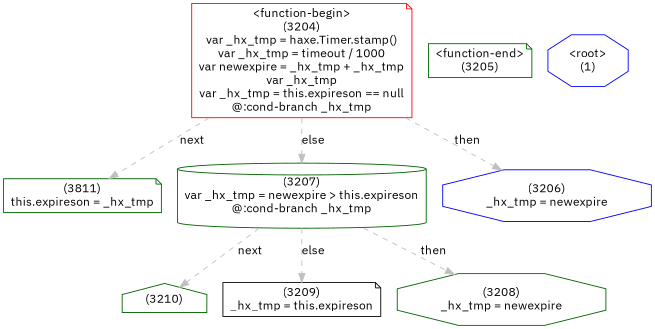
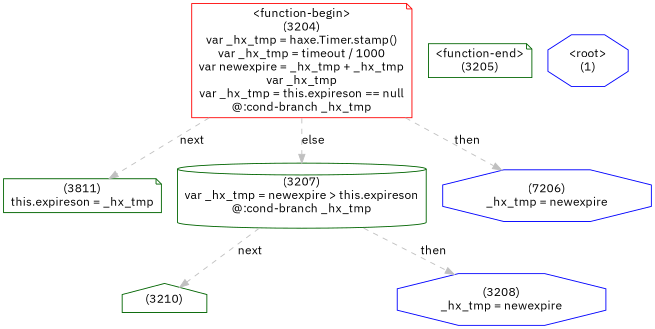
(547, 196) -> (547, 196)
(302, 299) -> none
(502, 299) -> (502, 299)
